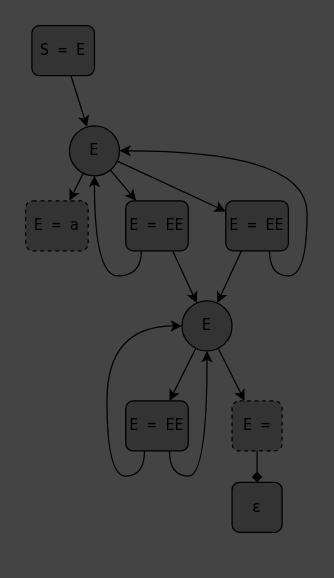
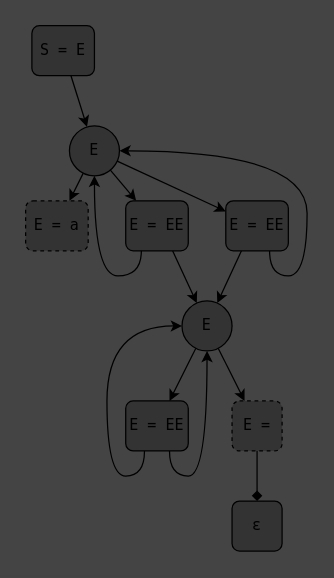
(257, 507) -> (257, 526)
